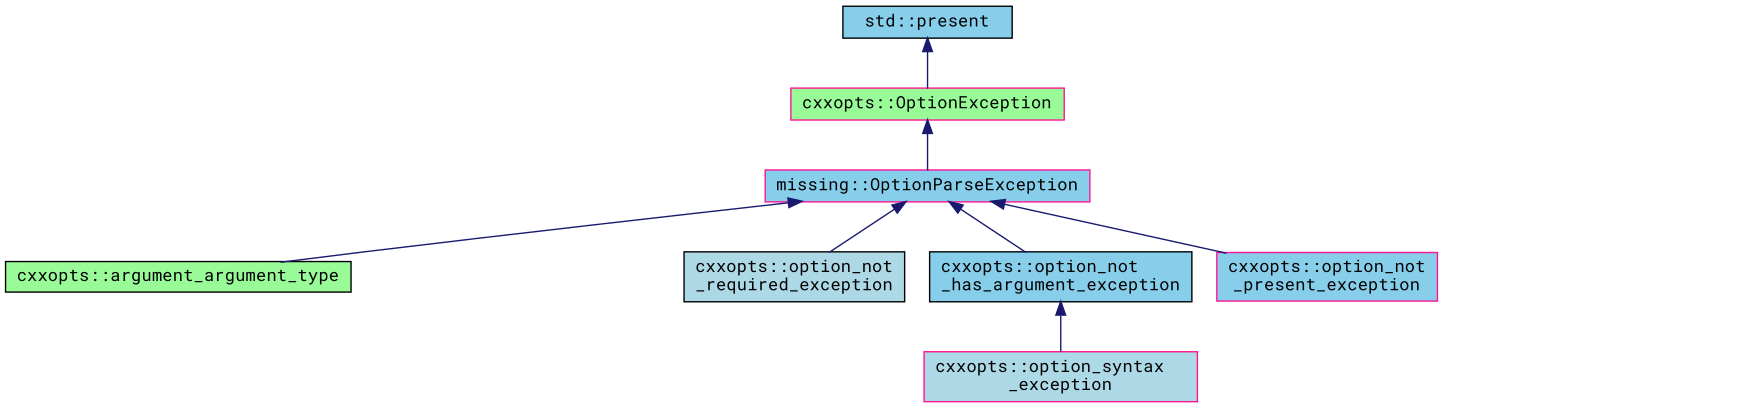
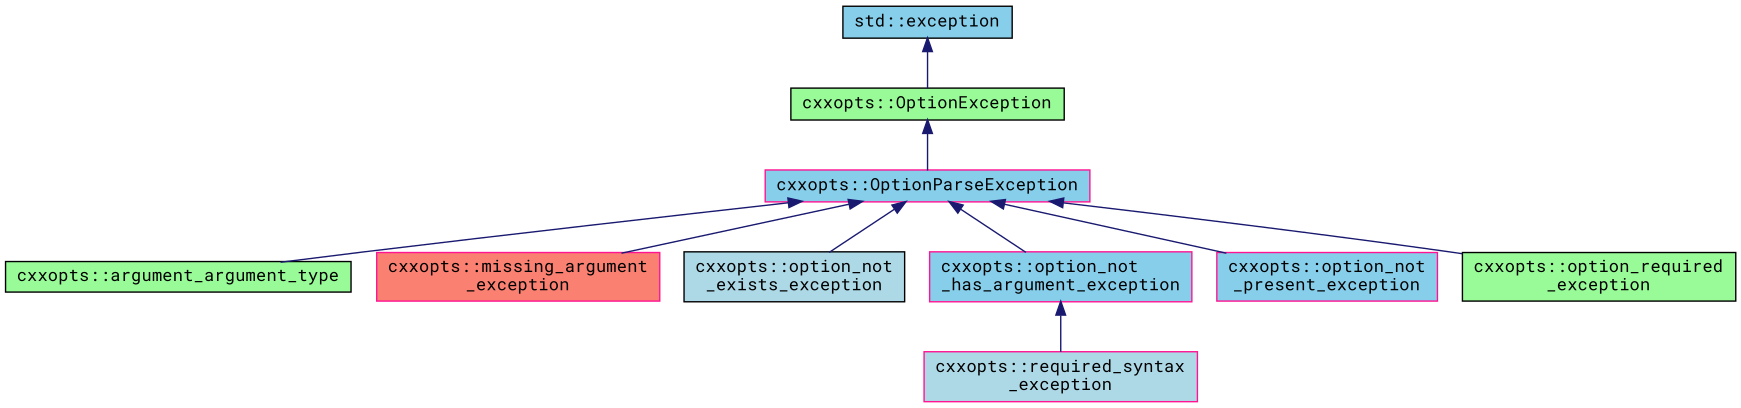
(928, 22) -> (928, 22)
(928, 104) -> (928, 104)
(928, 186) -> (928, 186)
none -> (518, 277)
(794, 277) -> (794, 277)
(1061, 277) -> (1061, 277)
none -> (1599, 277)
(1061, 377) -> (1061, 377)
